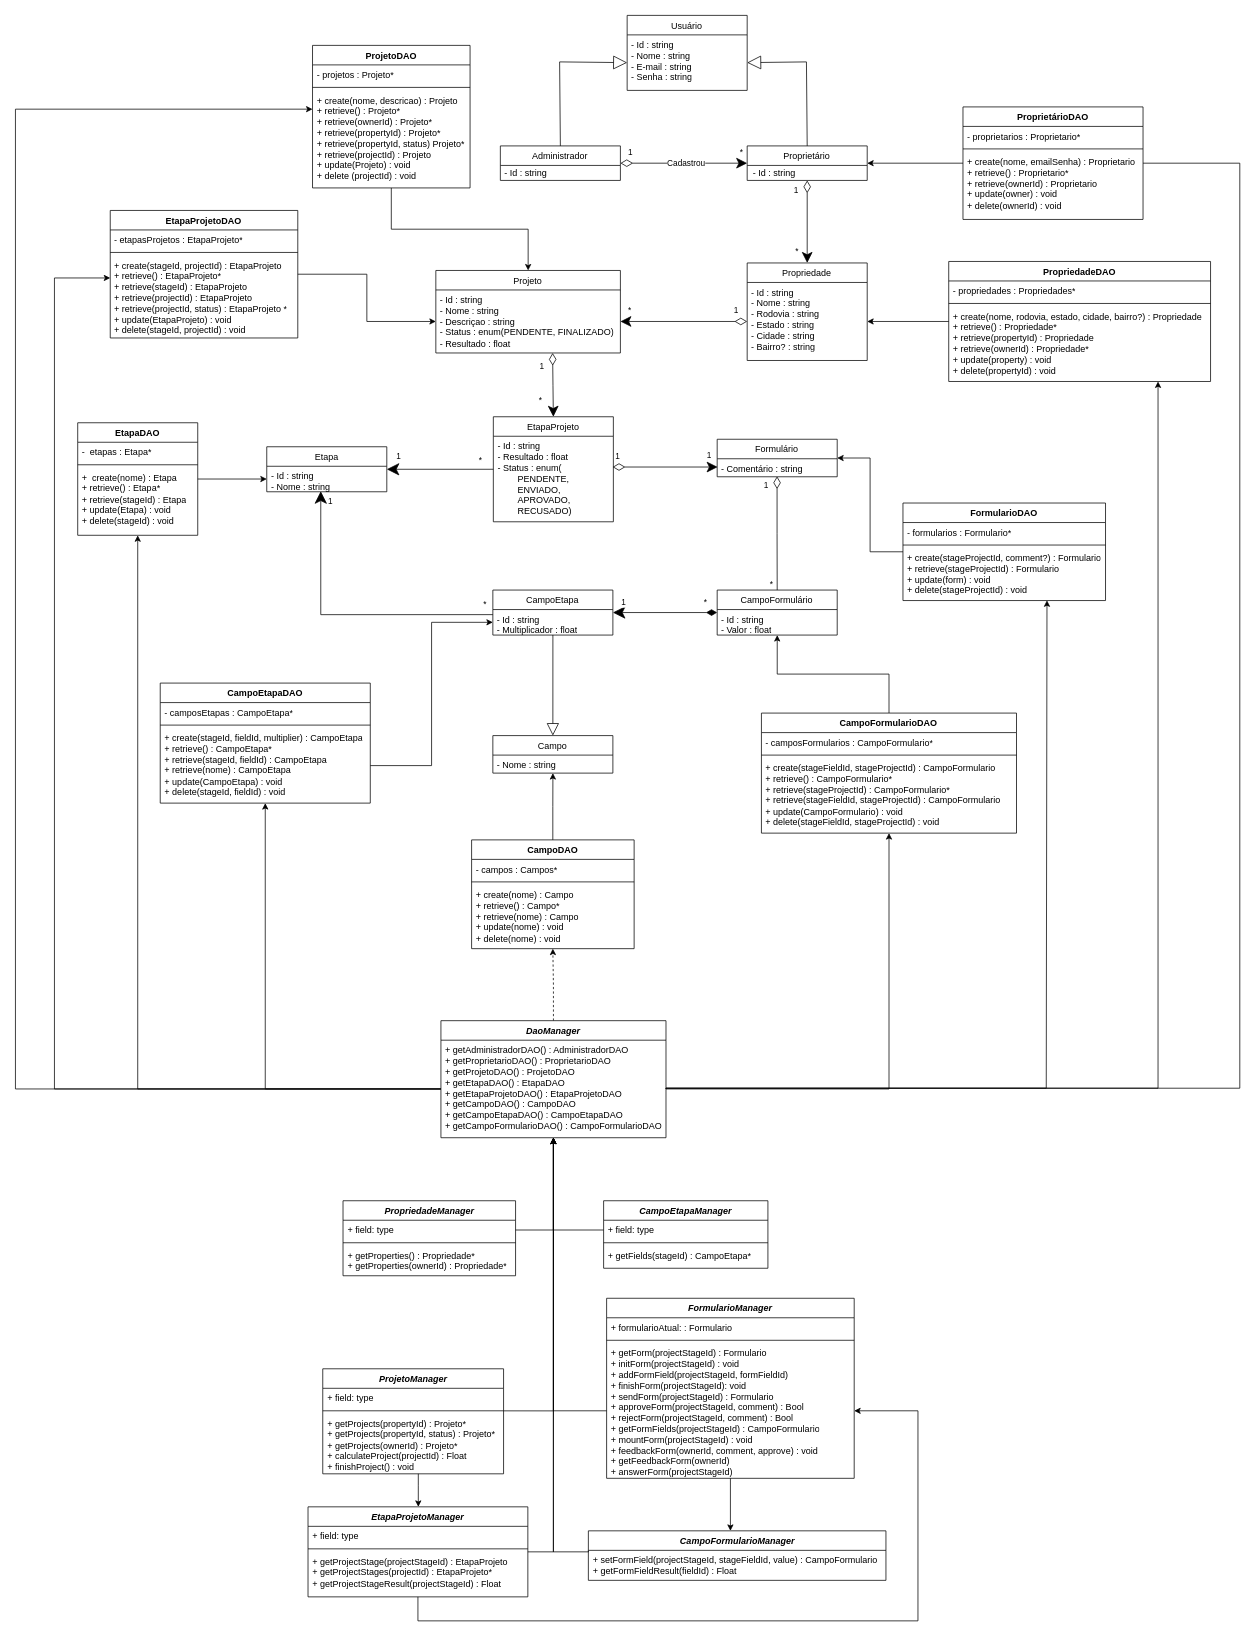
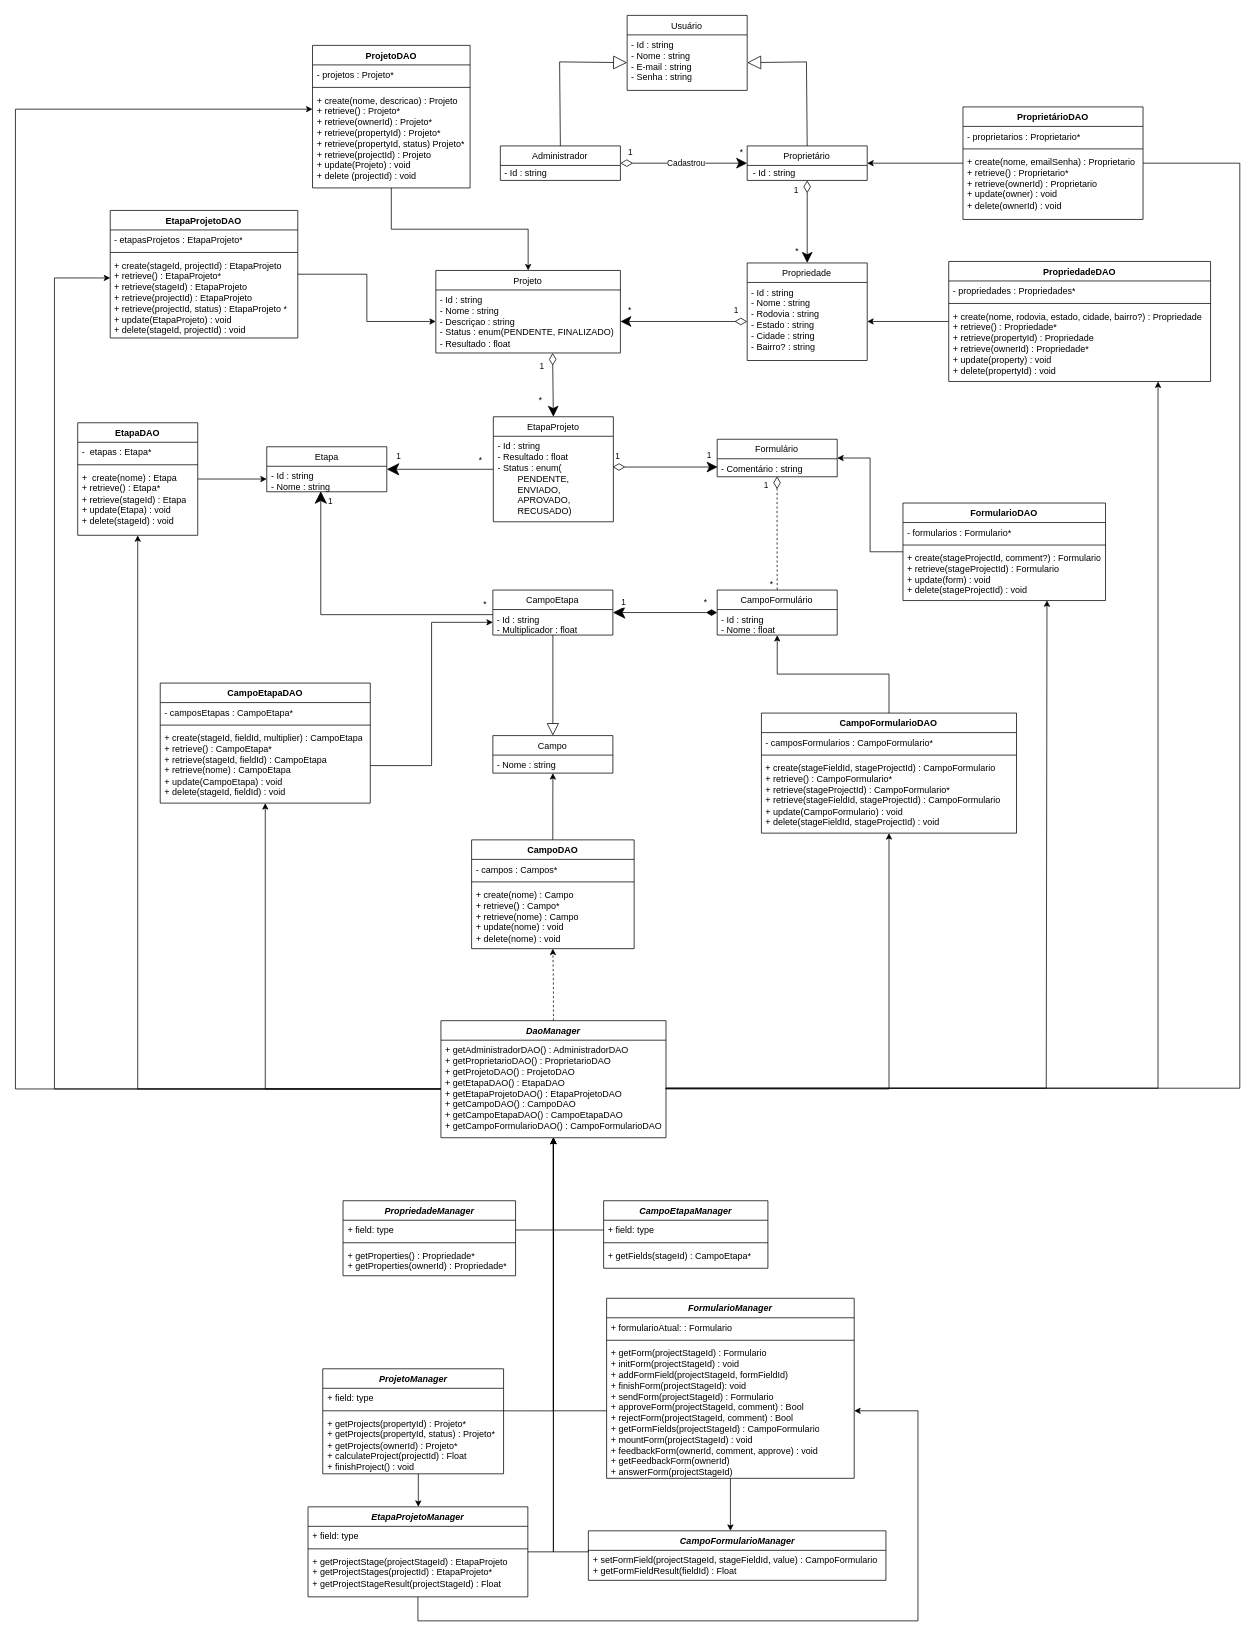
(777, 538) -> (777, 538)
(752, 625) -> (751, 625)
